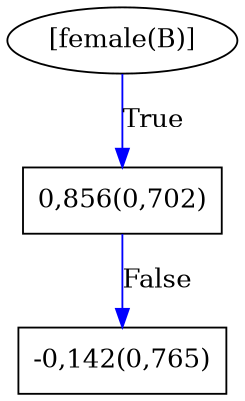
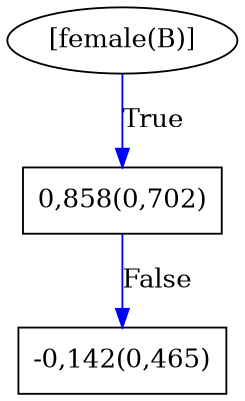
(122, 201) -> (122, 201)
(122, 361) -> (122, 361)
